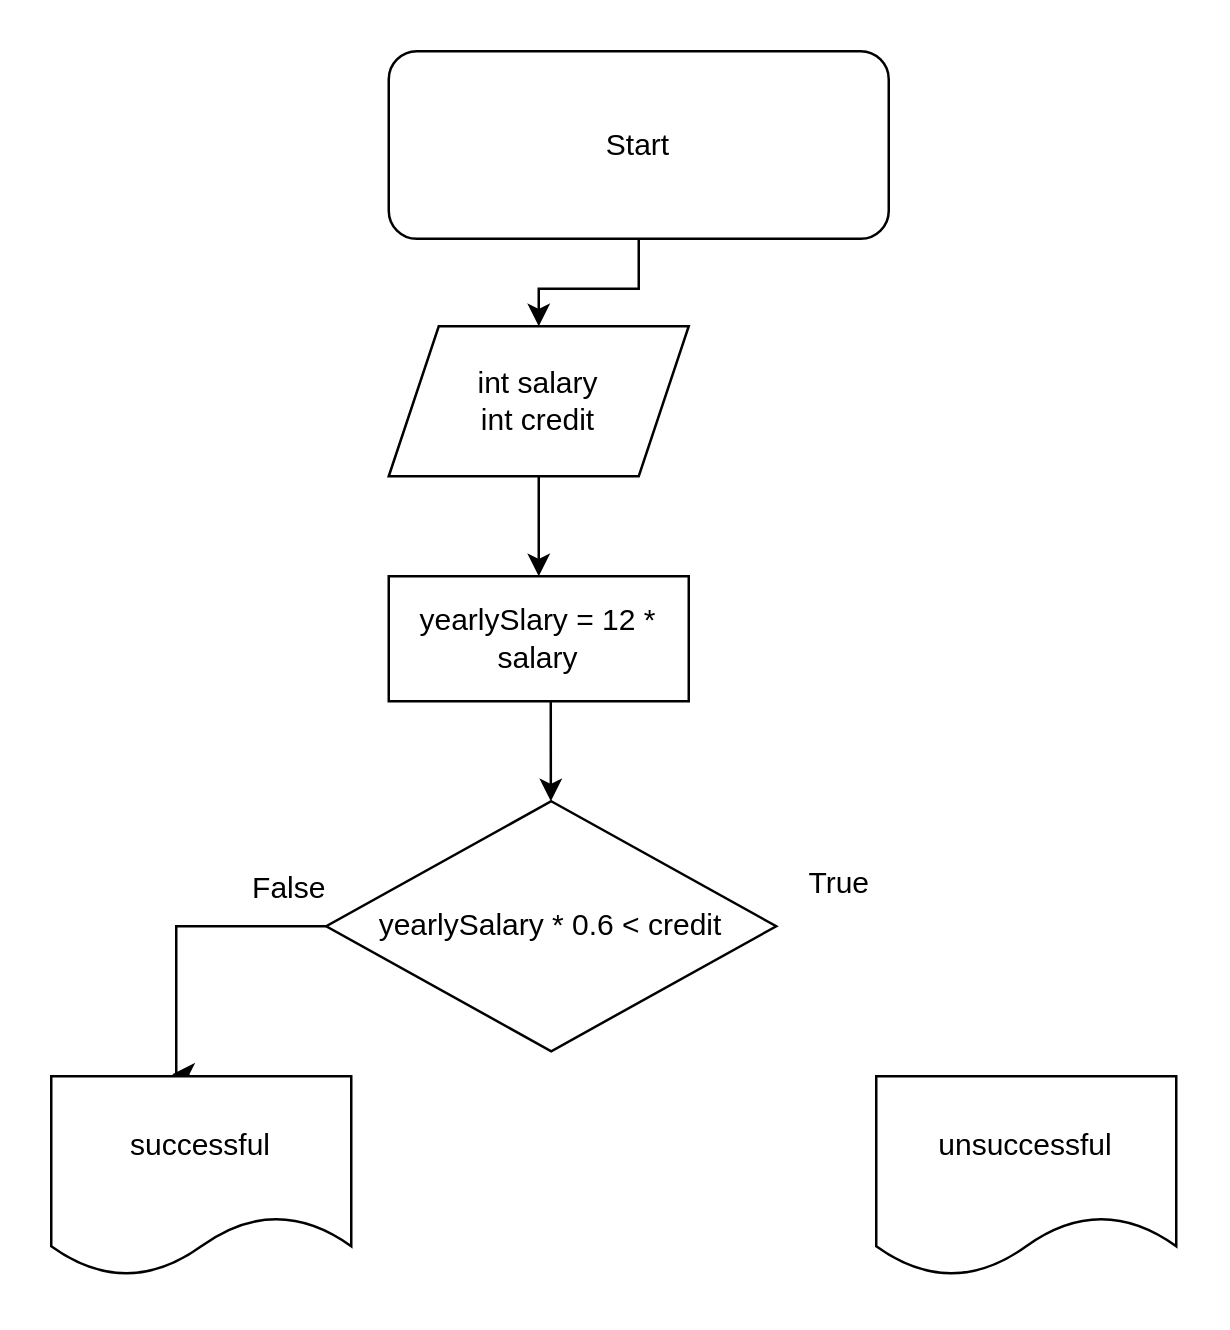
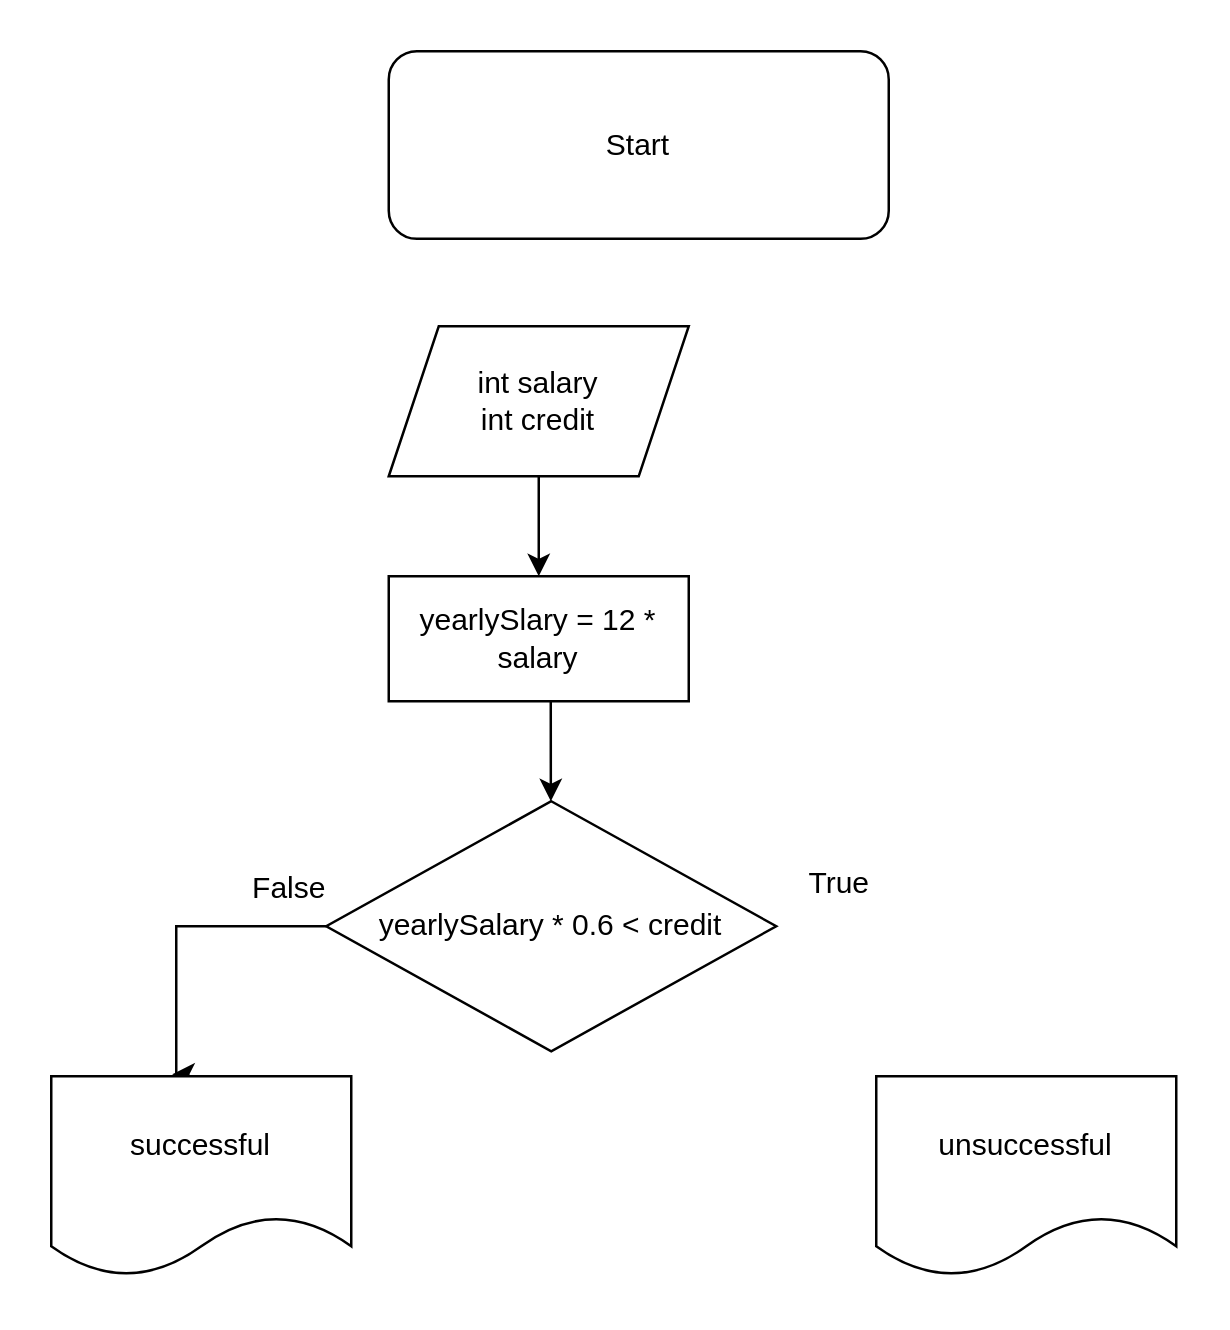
(604, 289) -> none
